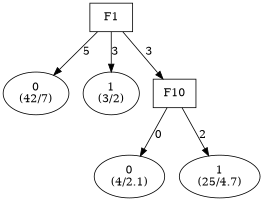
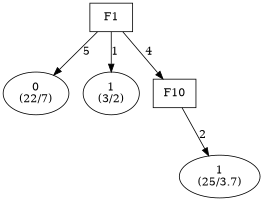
(115, 52) -> (115, 52)
(149, 52) -> (149, 52)
(36, 93) -> (36, 93)
(129, 177) -> none
(220, 177) -> (220, 177)
